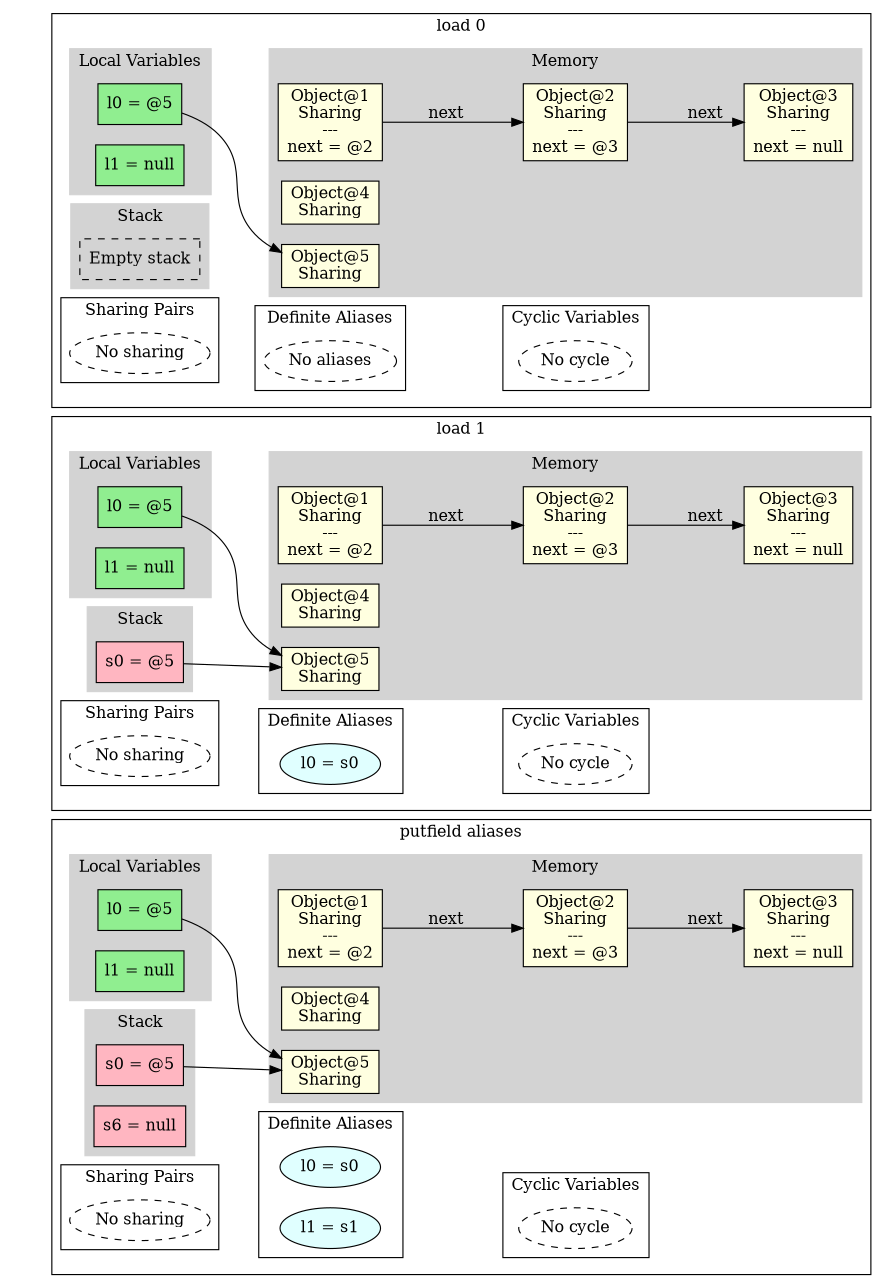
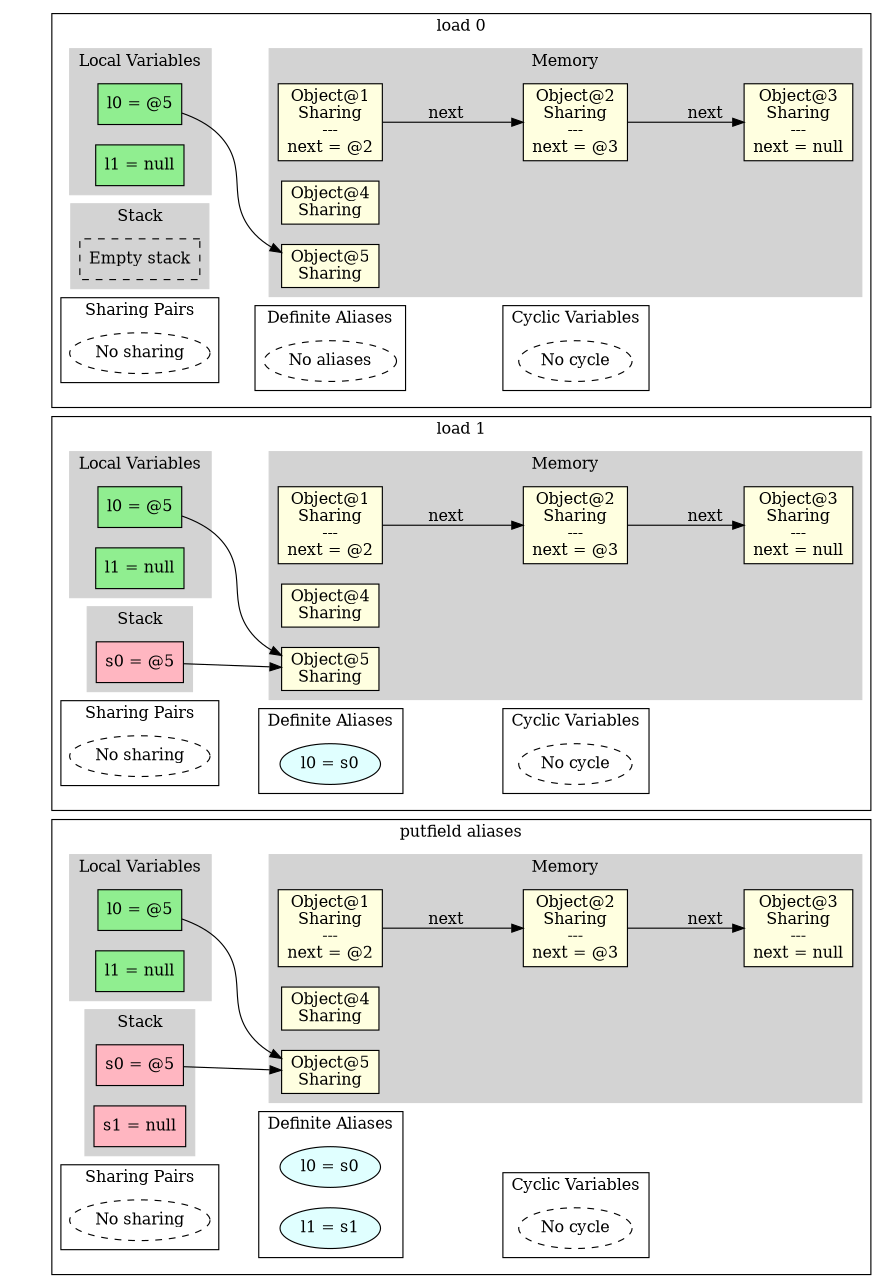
(140, 1126) -> (140, 1126)
